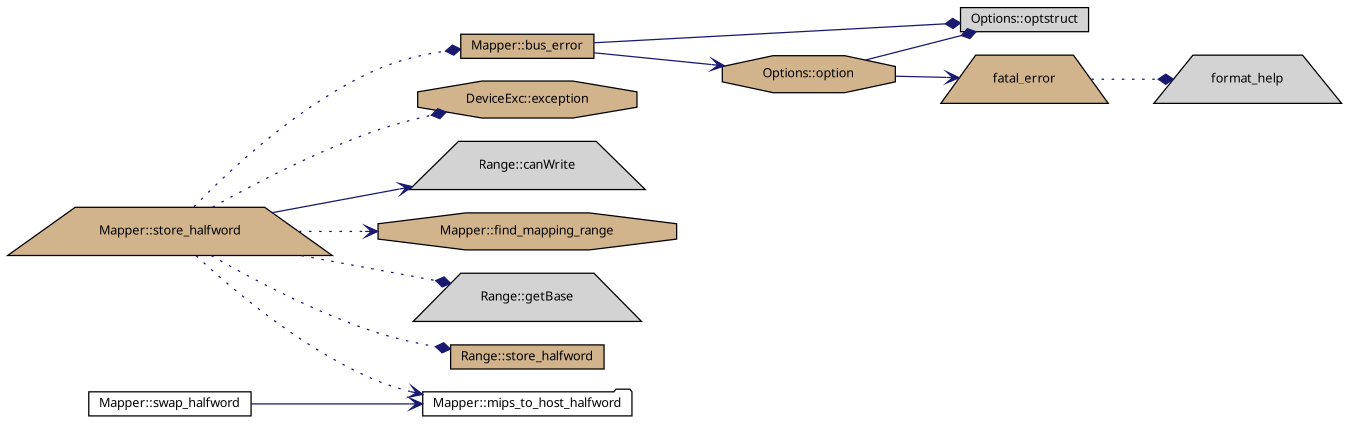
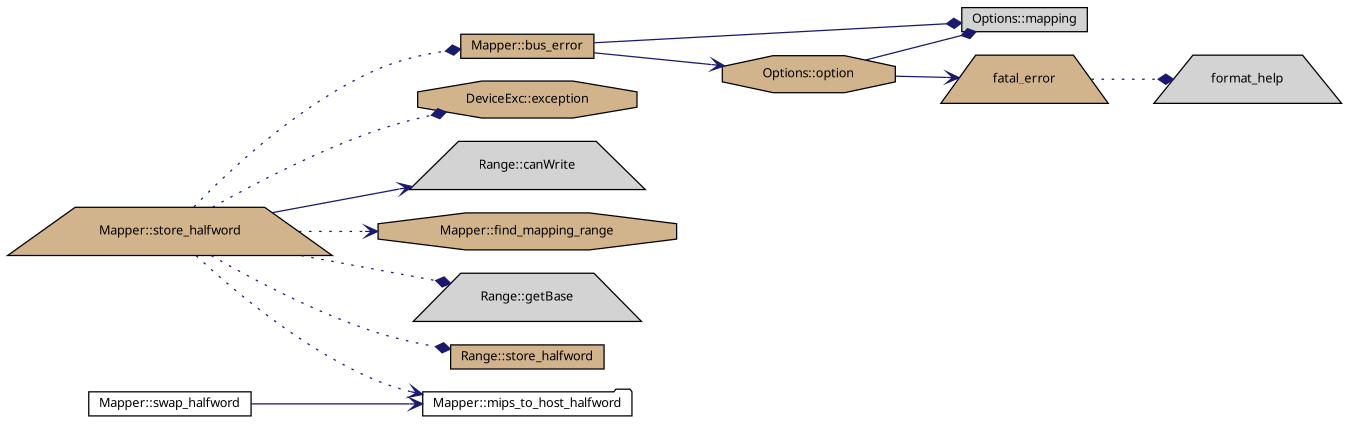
(1025, 20) -> (1025, 20)
